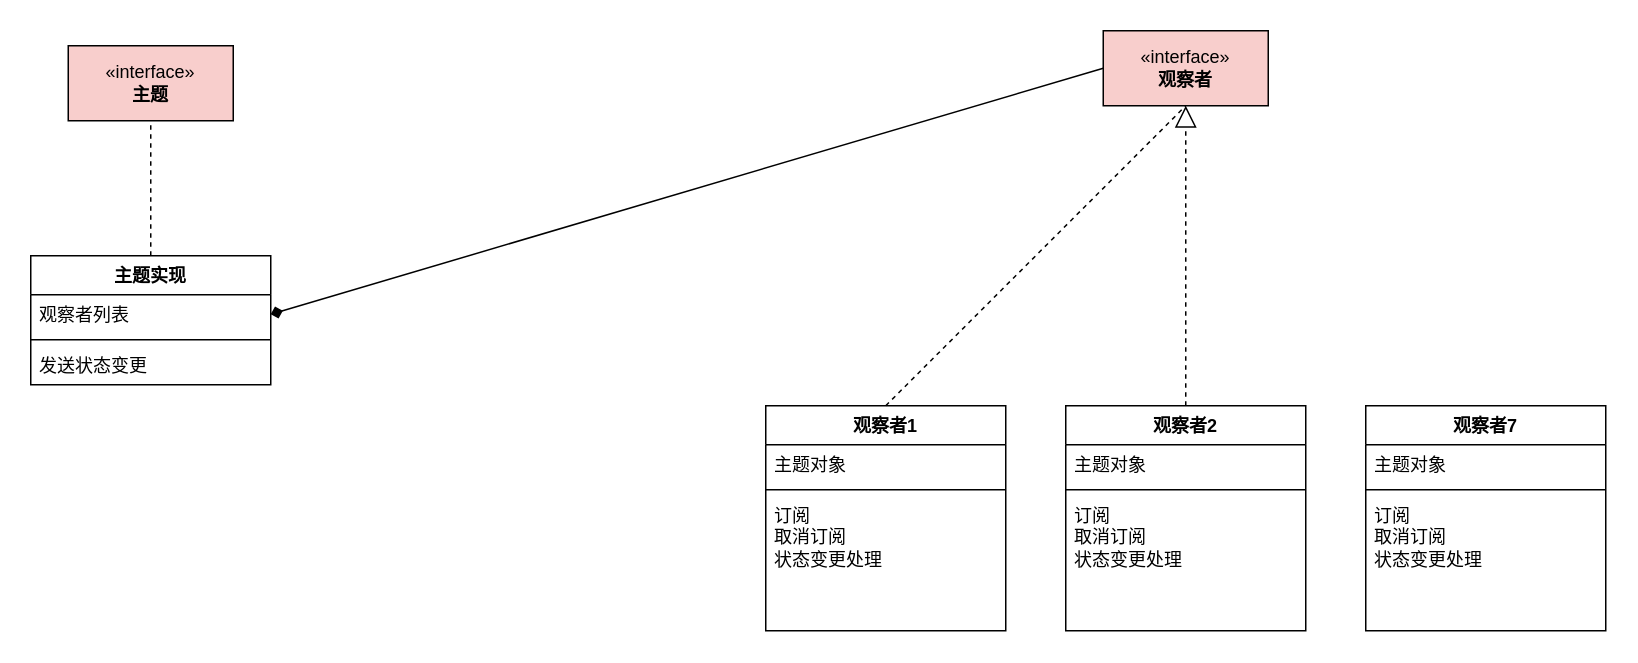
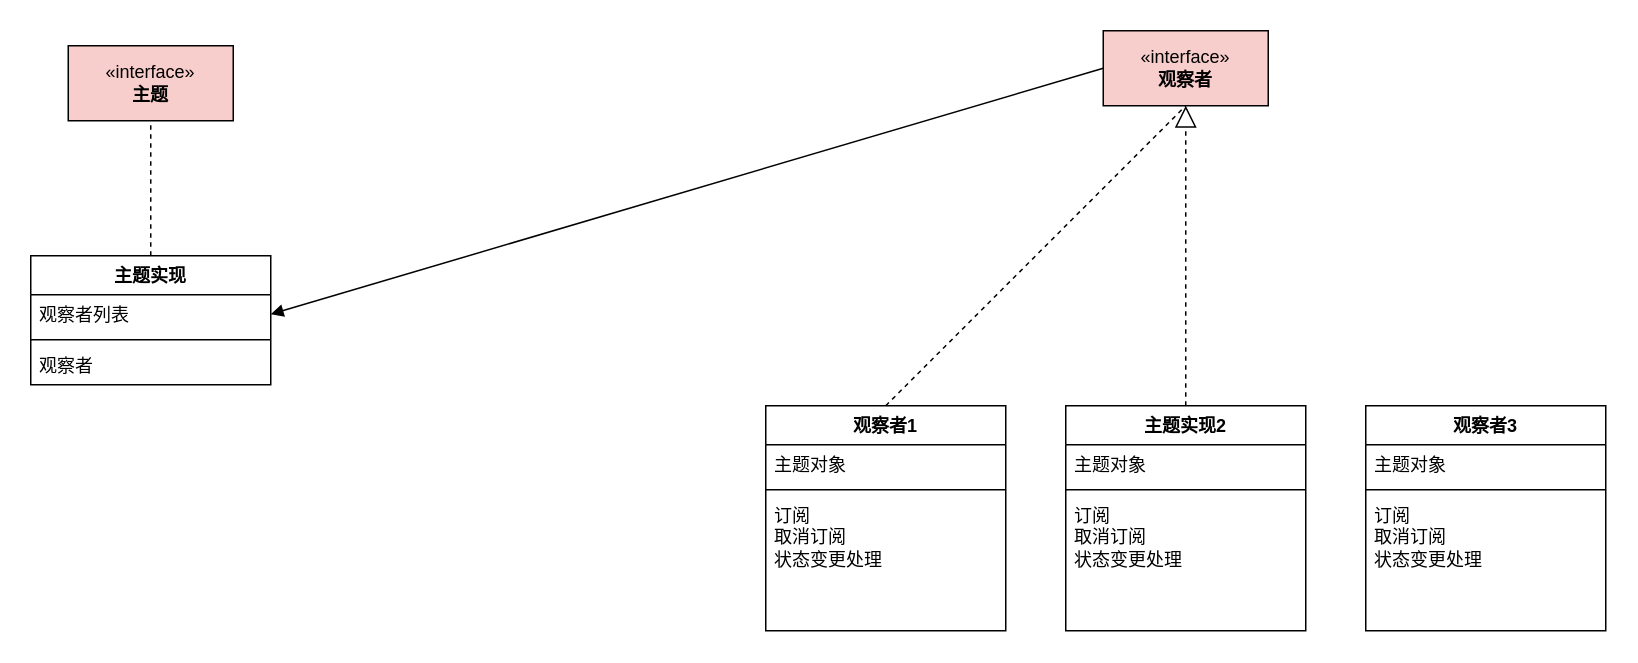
(284, 310) -> (284, 310)
(94, 367) -> (67, 367)
(1186, 427) -> (1186, 427)
(1486, 427) -> (1486, 427)
